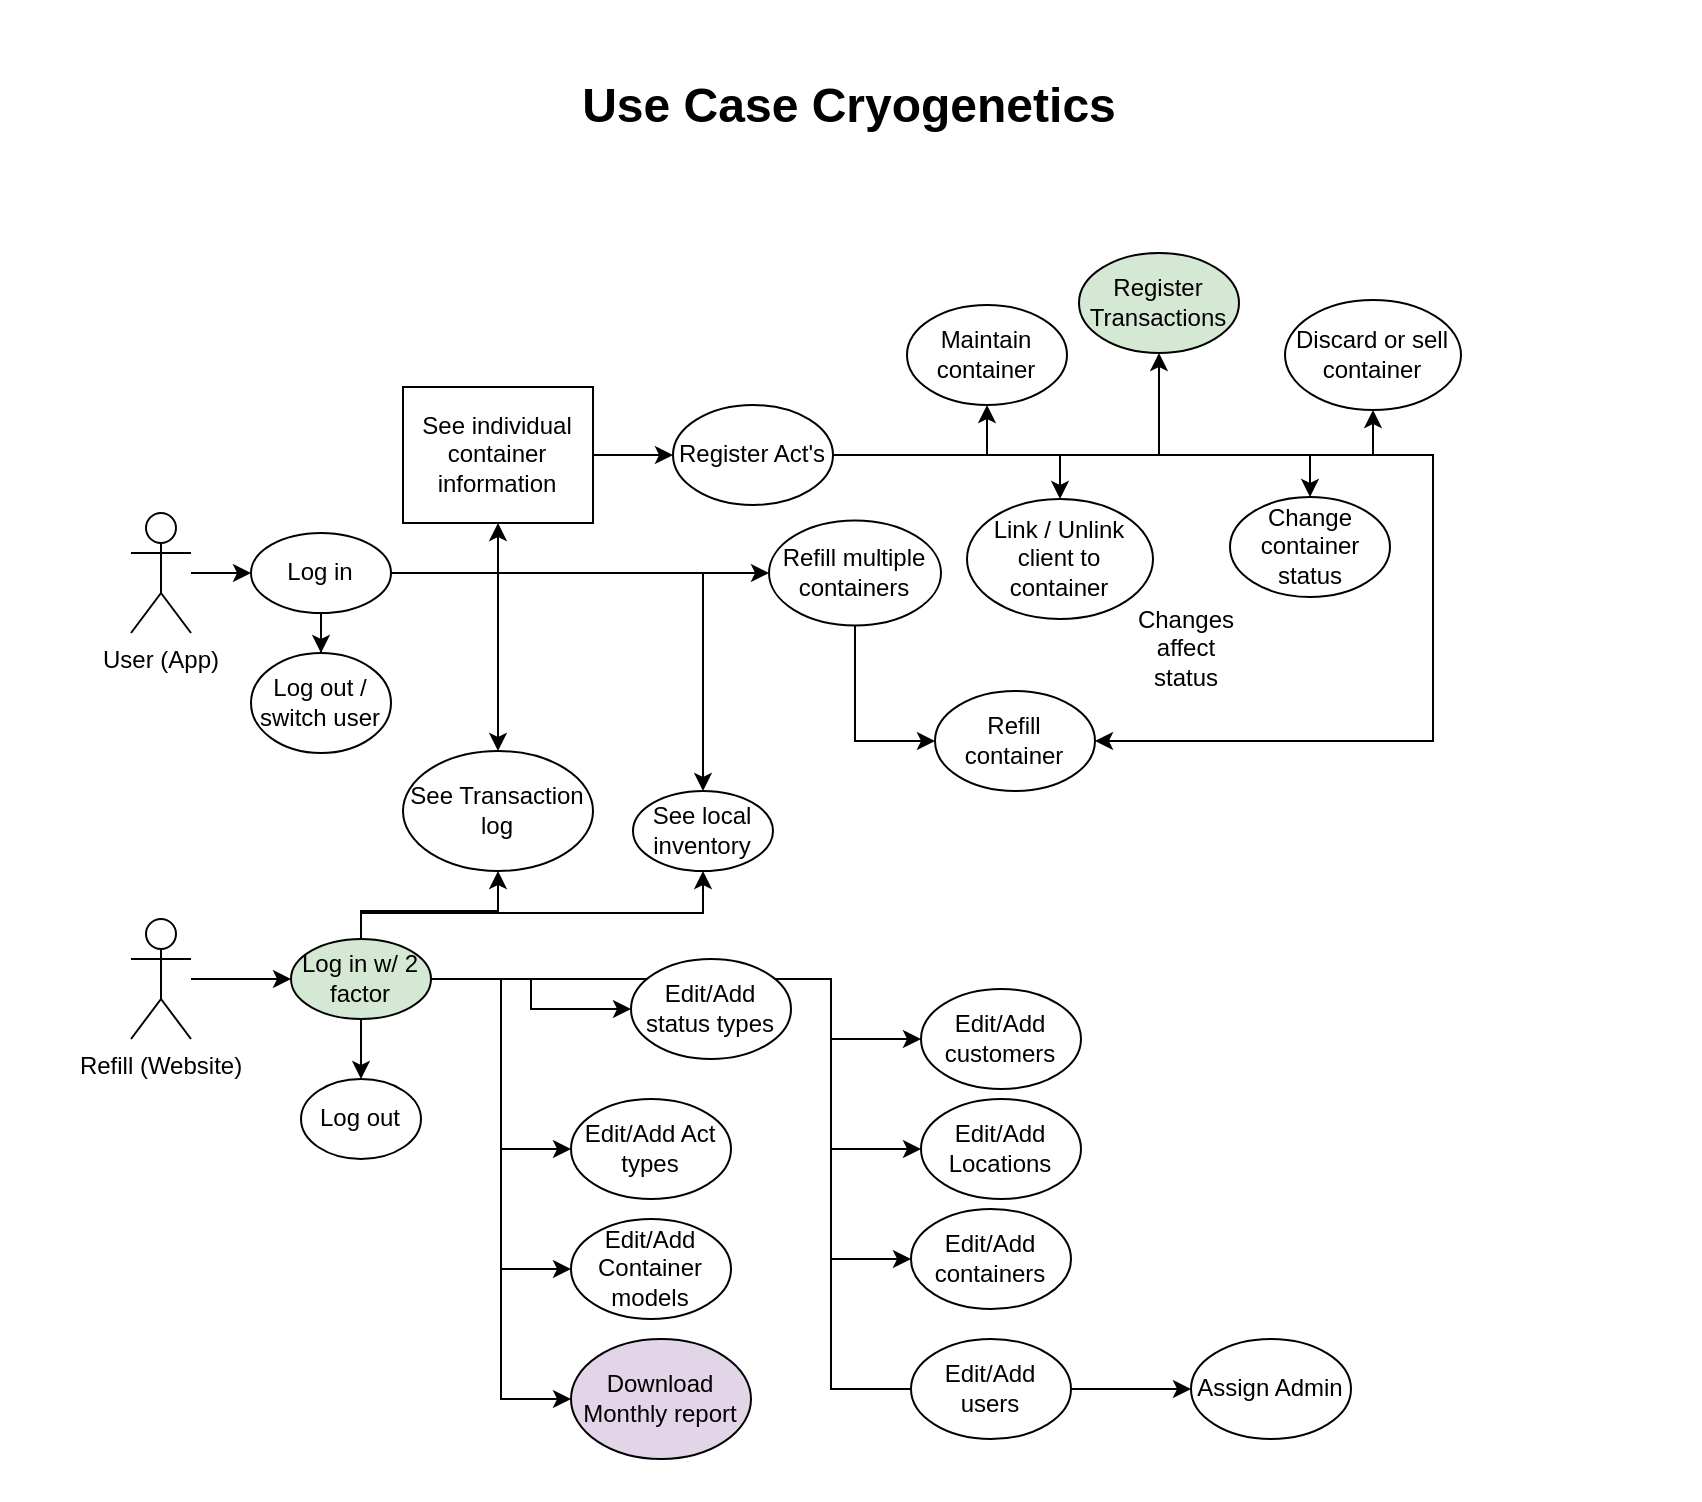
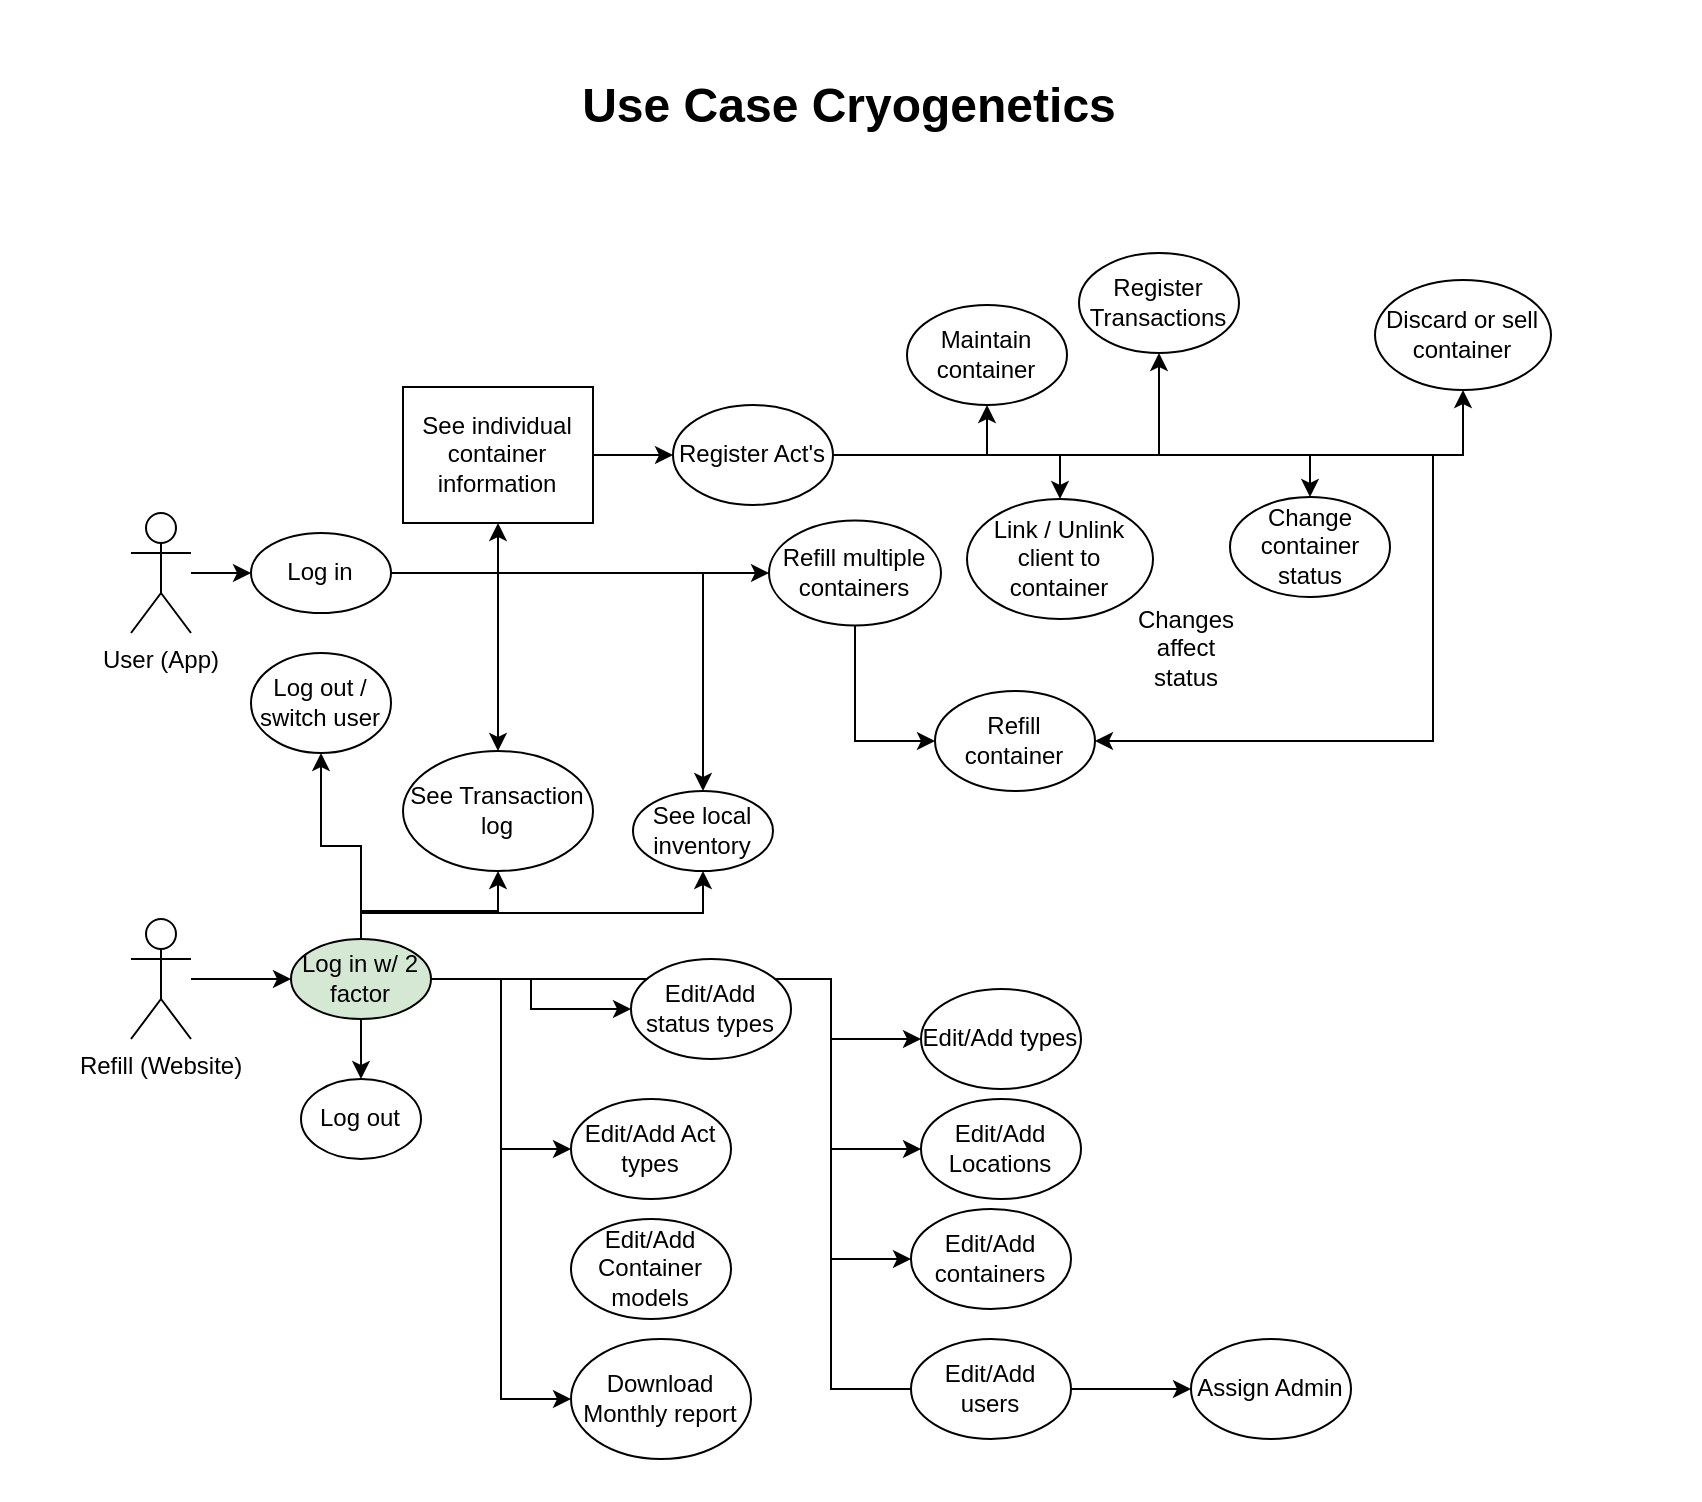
(1159, 303) -> (1159, 303)
(1373, 355) -> (1463, 335)
(321, 640) -> none
(1001, 1039) -> (1001, 1039)
(531, 1269) -> (332, 846)
(661, 1399) -> (661, 1399)
